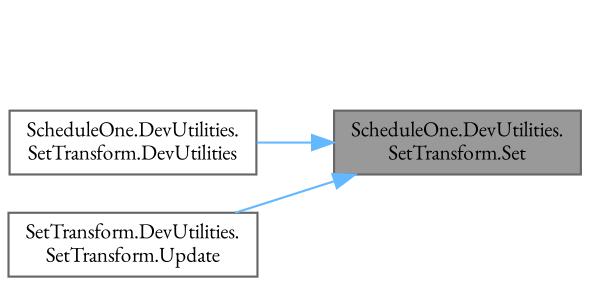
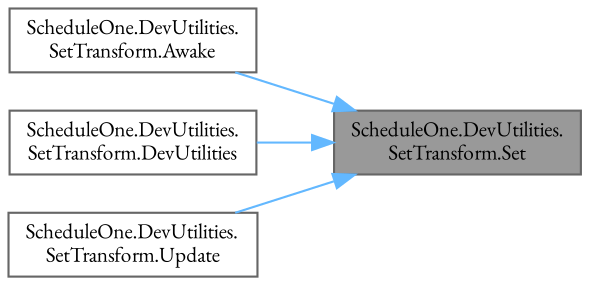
none -> (133, 40)
(133, 245) -> (133, 245)
